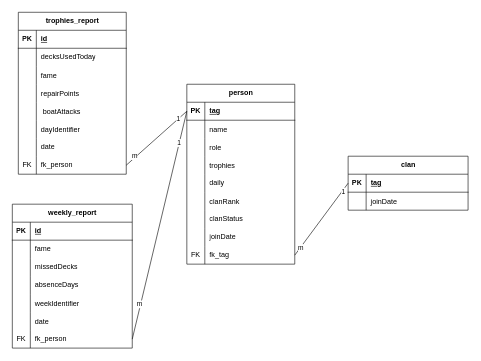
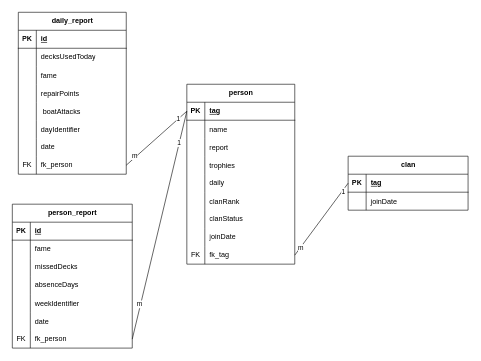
(73, 21) -> (73, 21)
(217, 148) -> (221, 148)
(73, 213) -> (73, 213)
